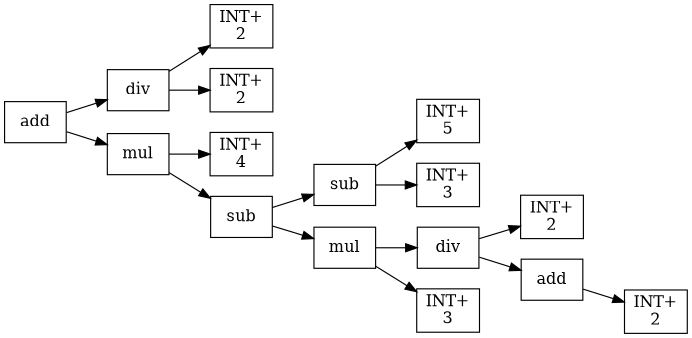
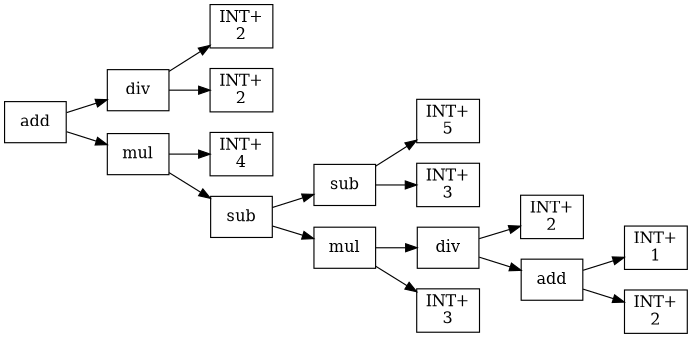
none -> (656, 248)
